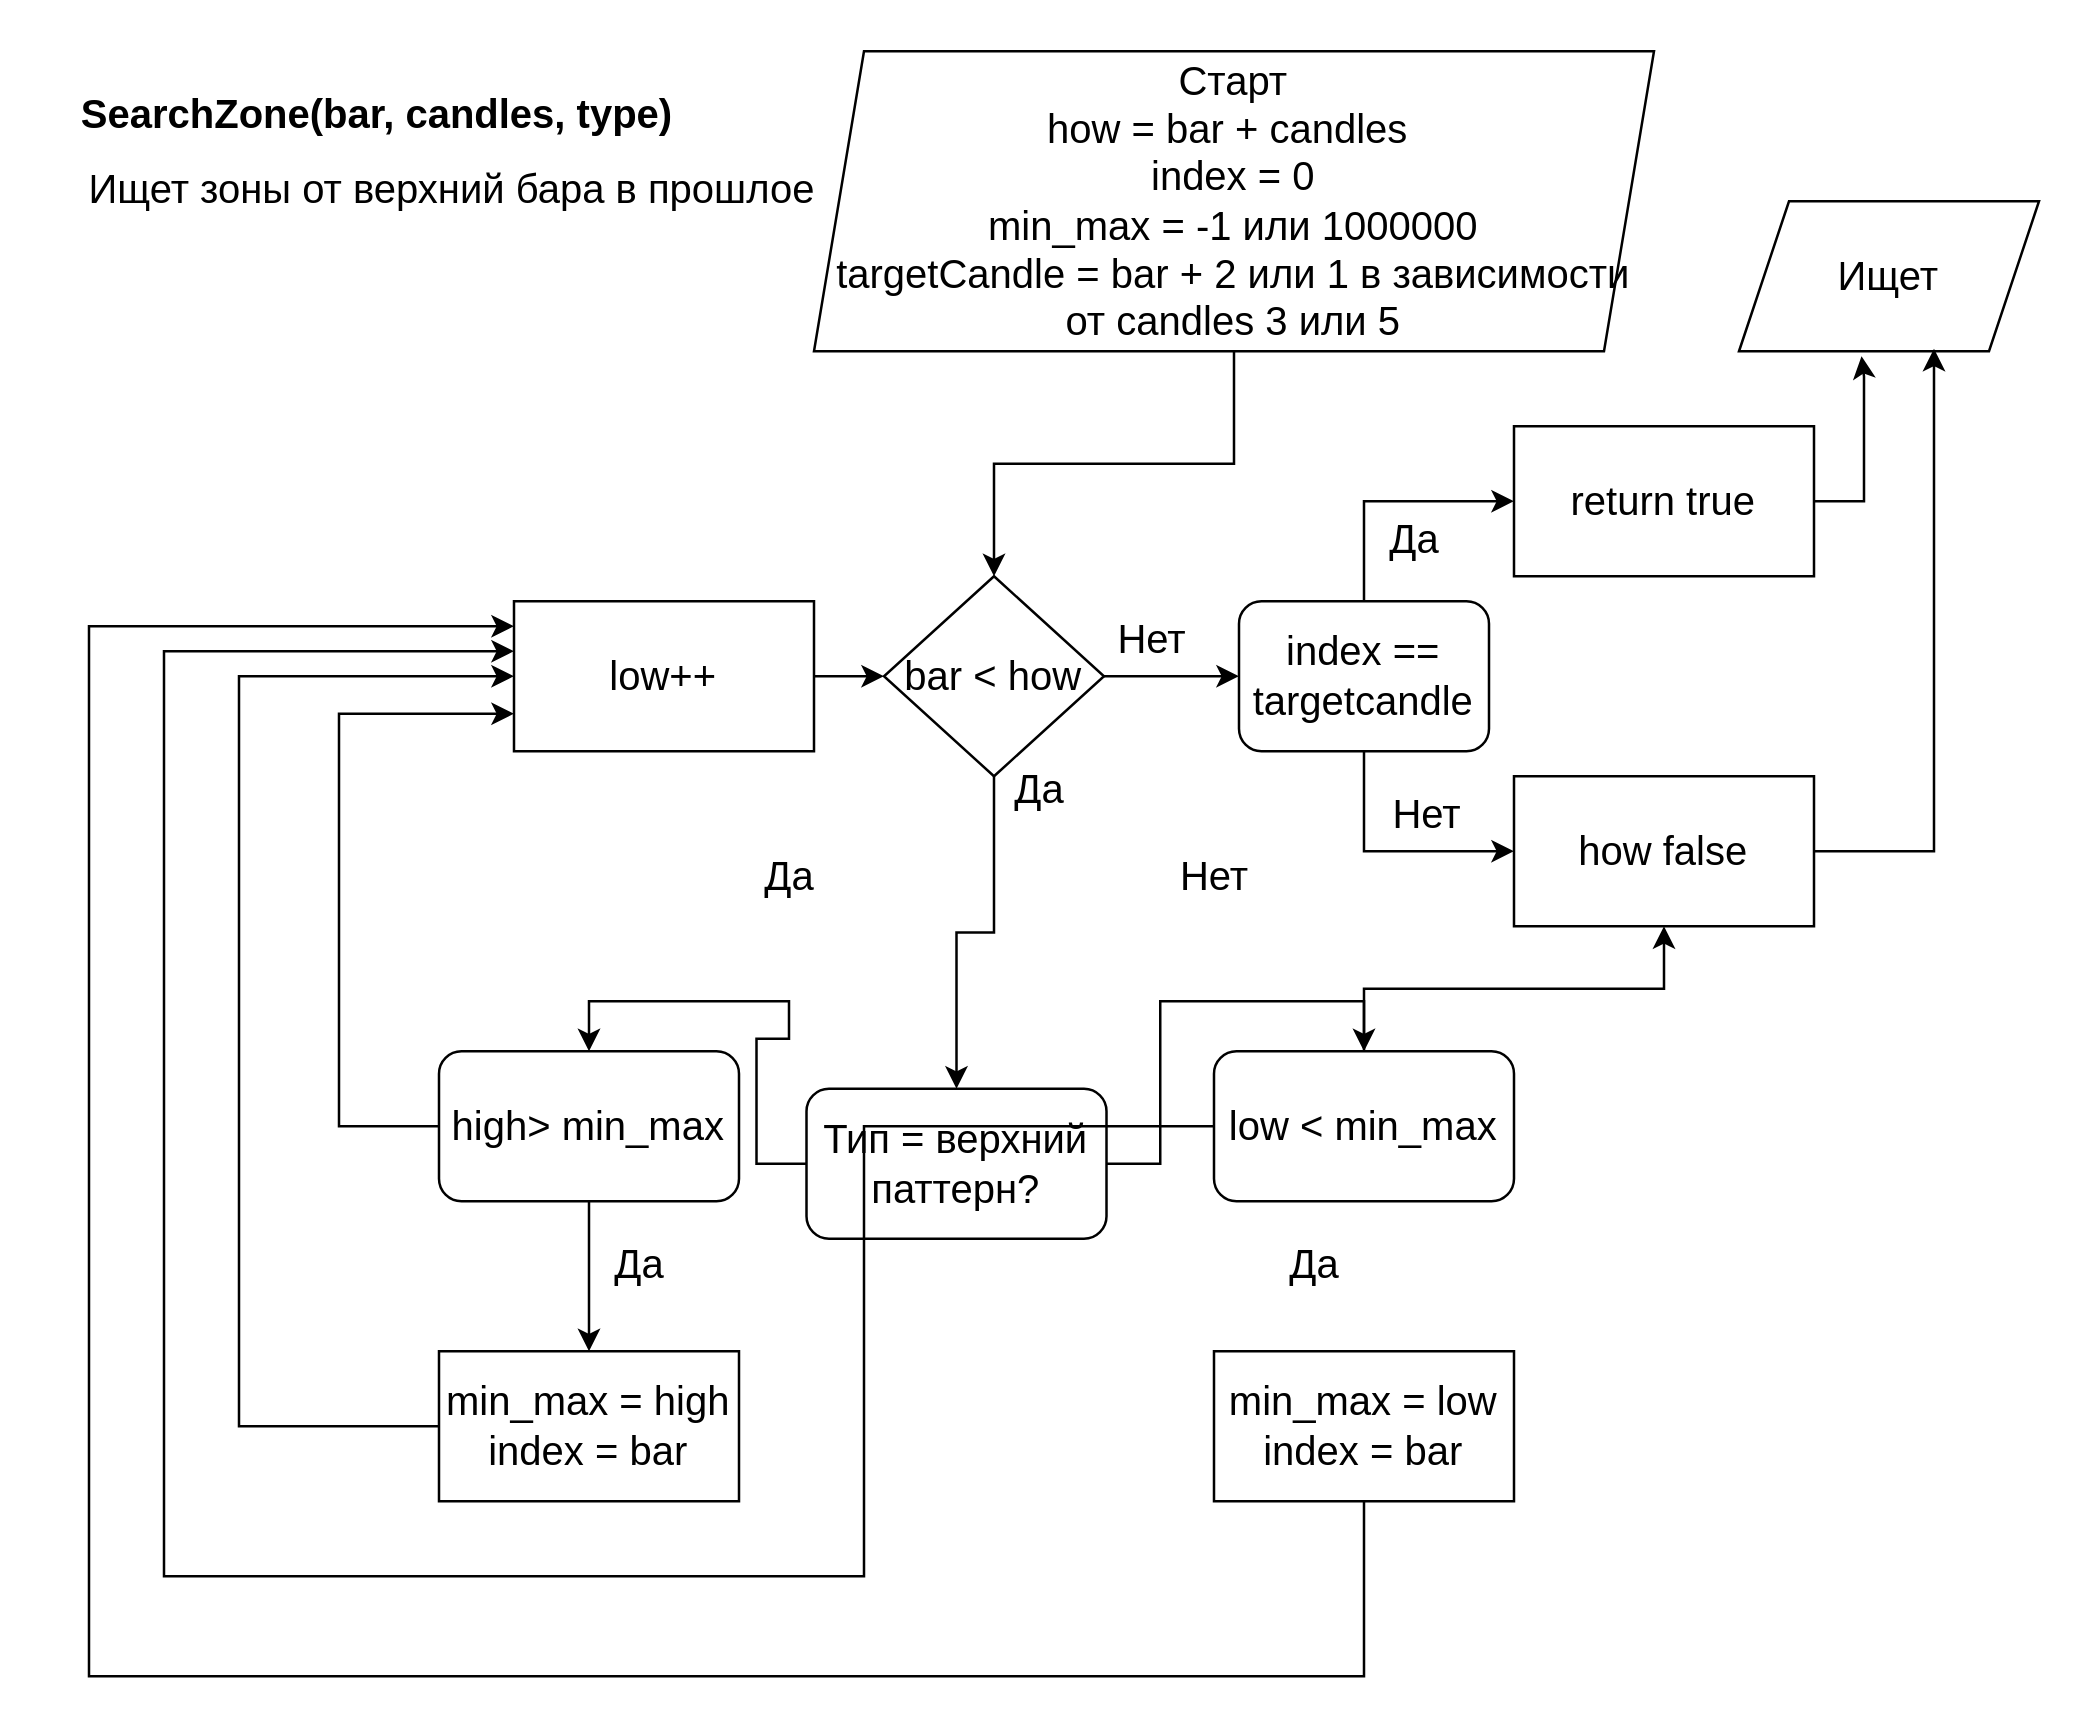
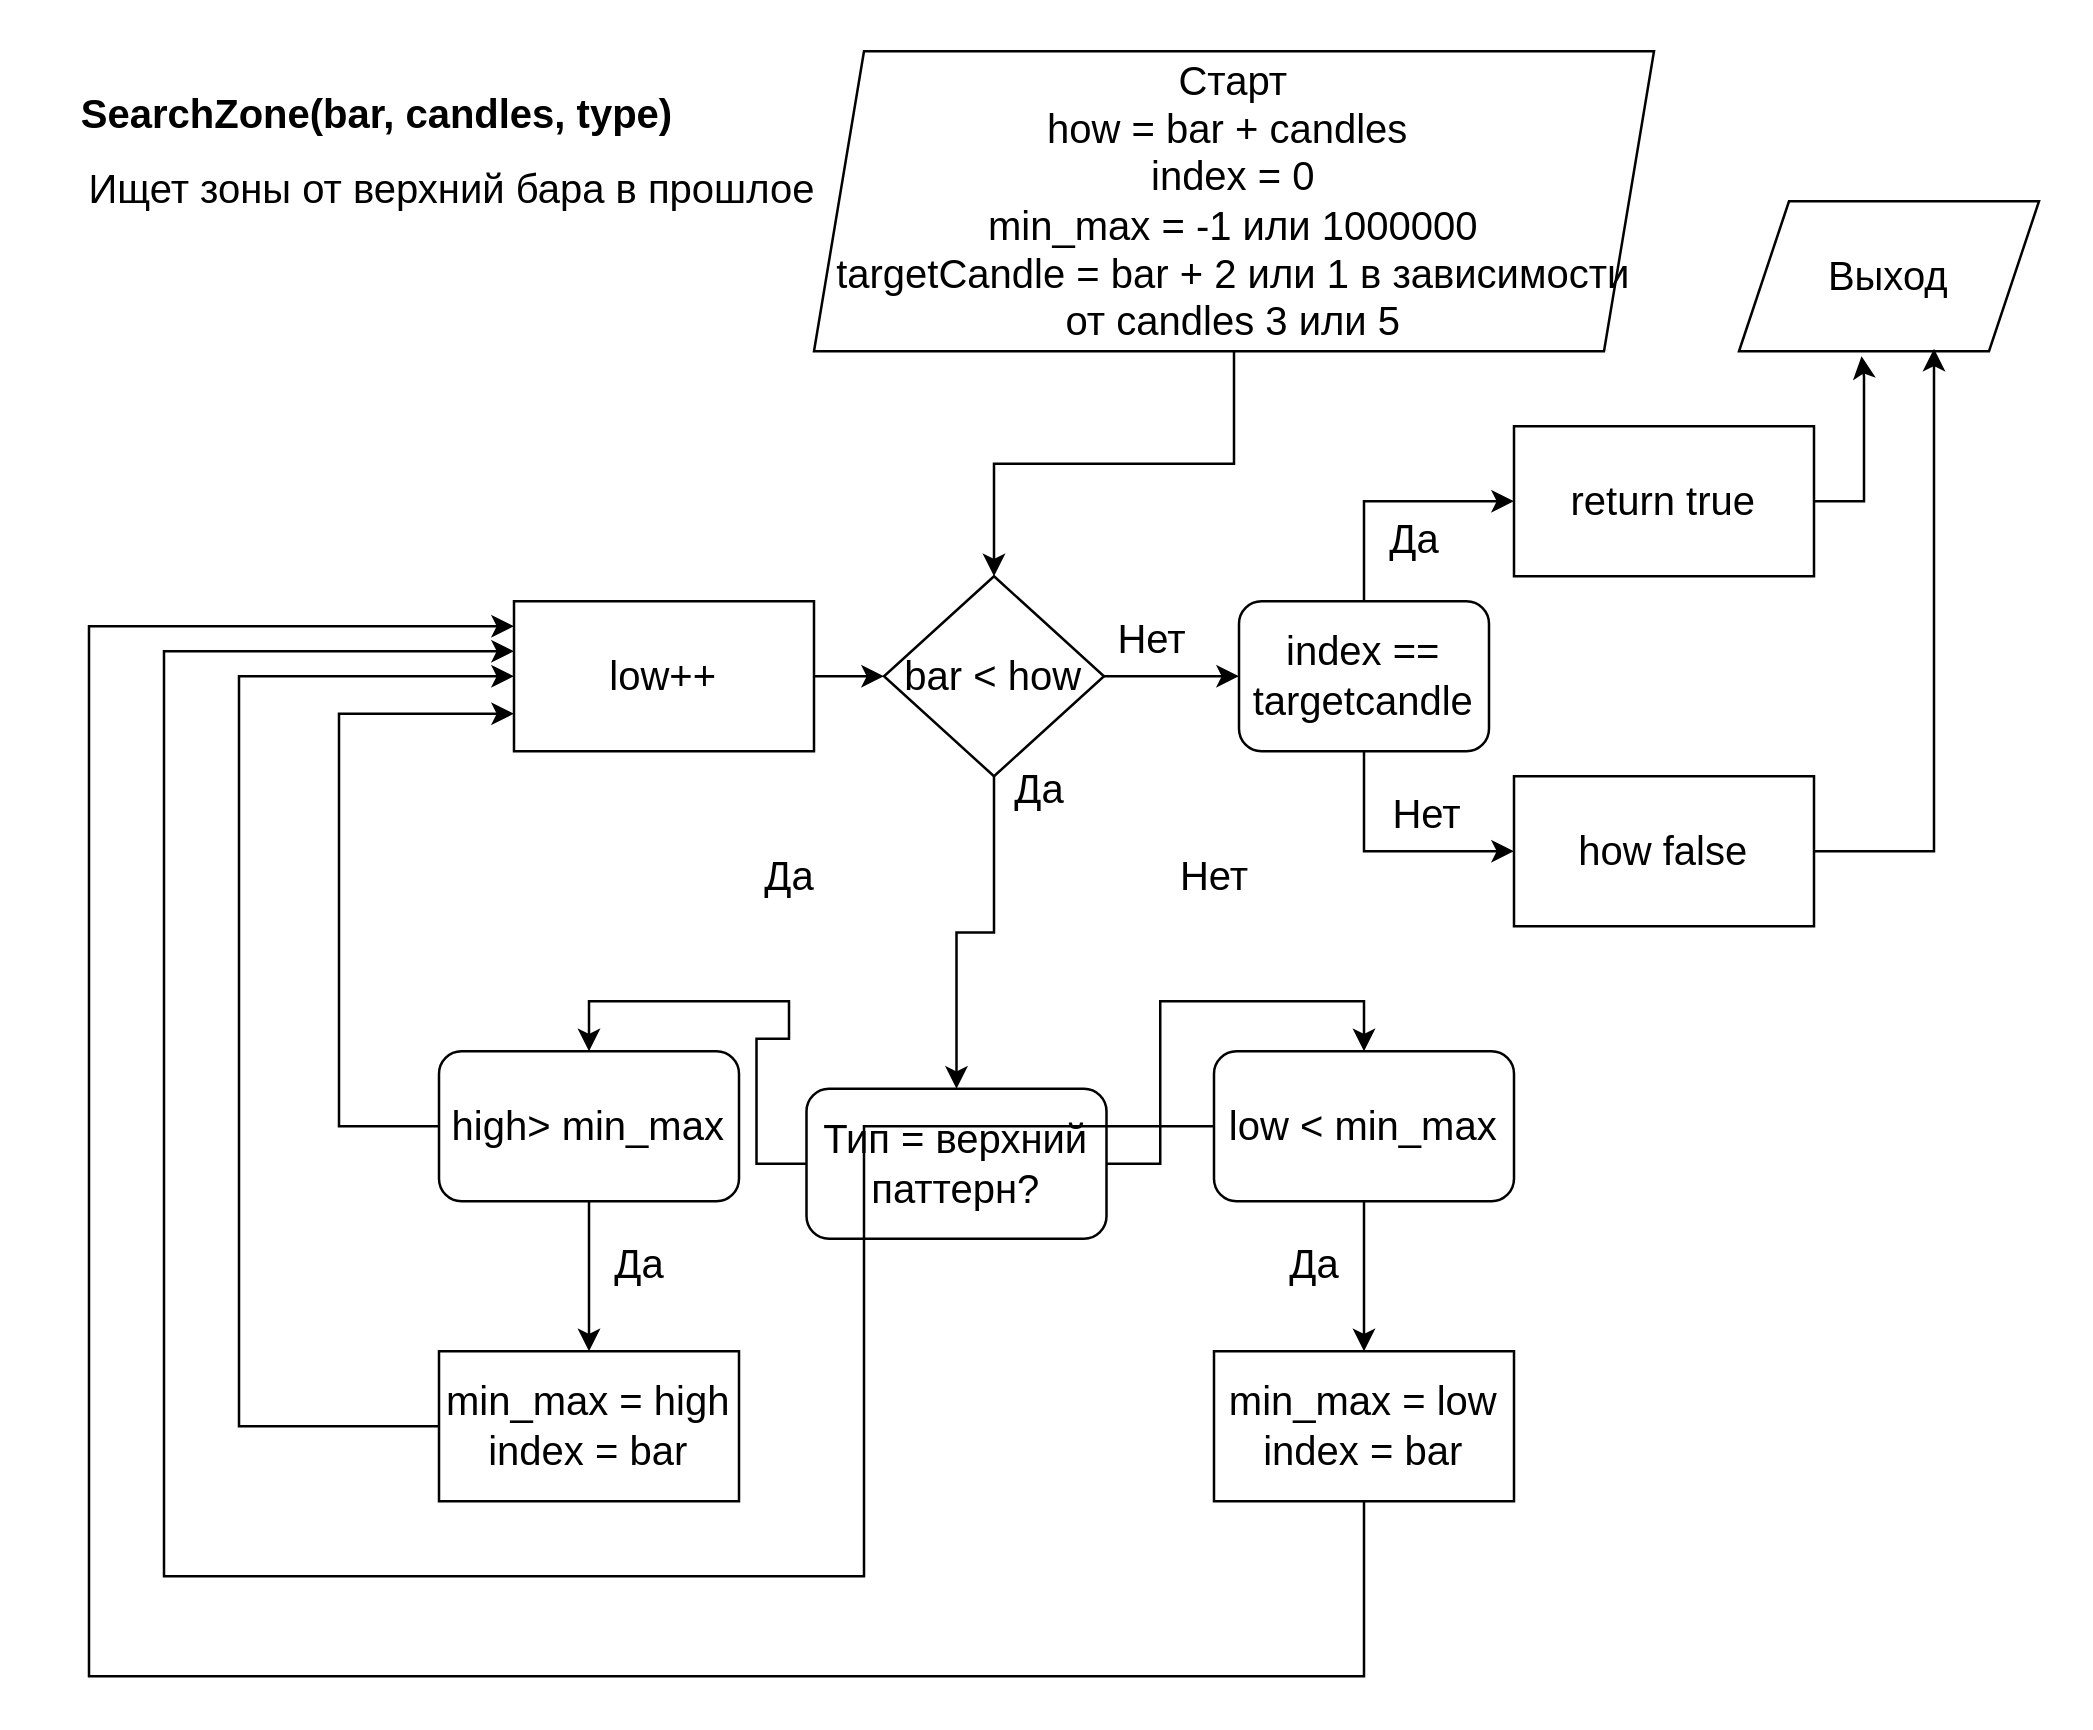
(1889, 276) -> (1889, 276)
(1531, 989) -> (1364, 1268)
